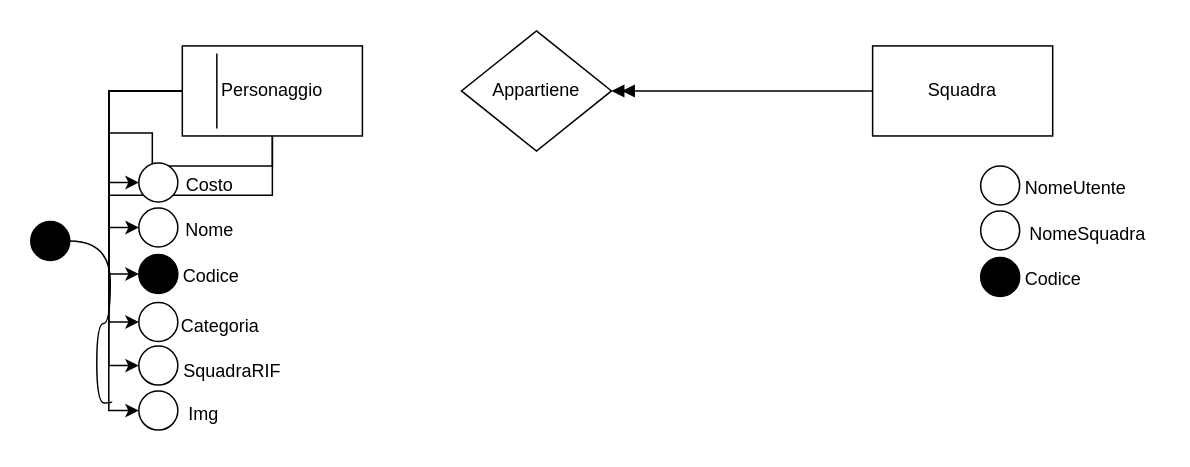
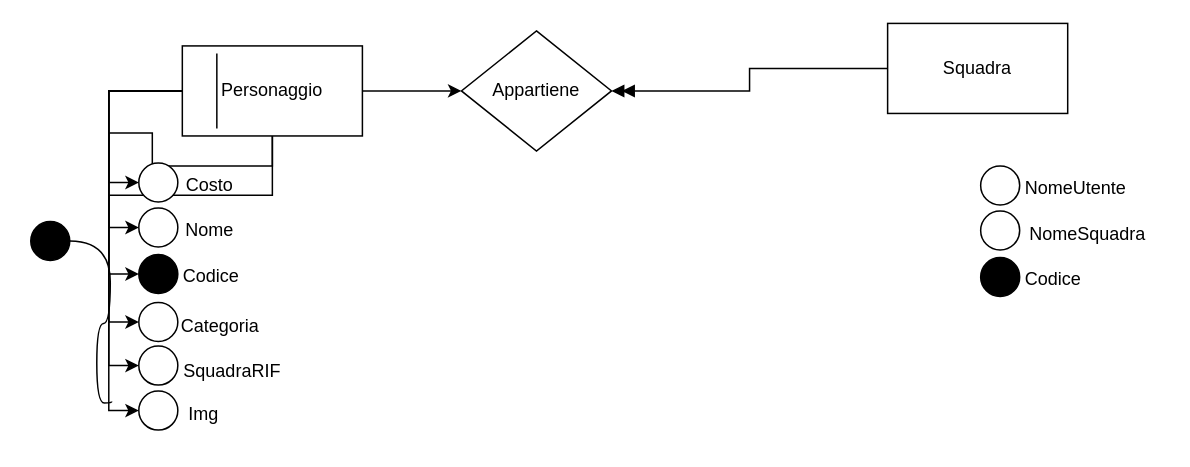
none -> (406, 91)
(962, 91) -> (977, 68)
